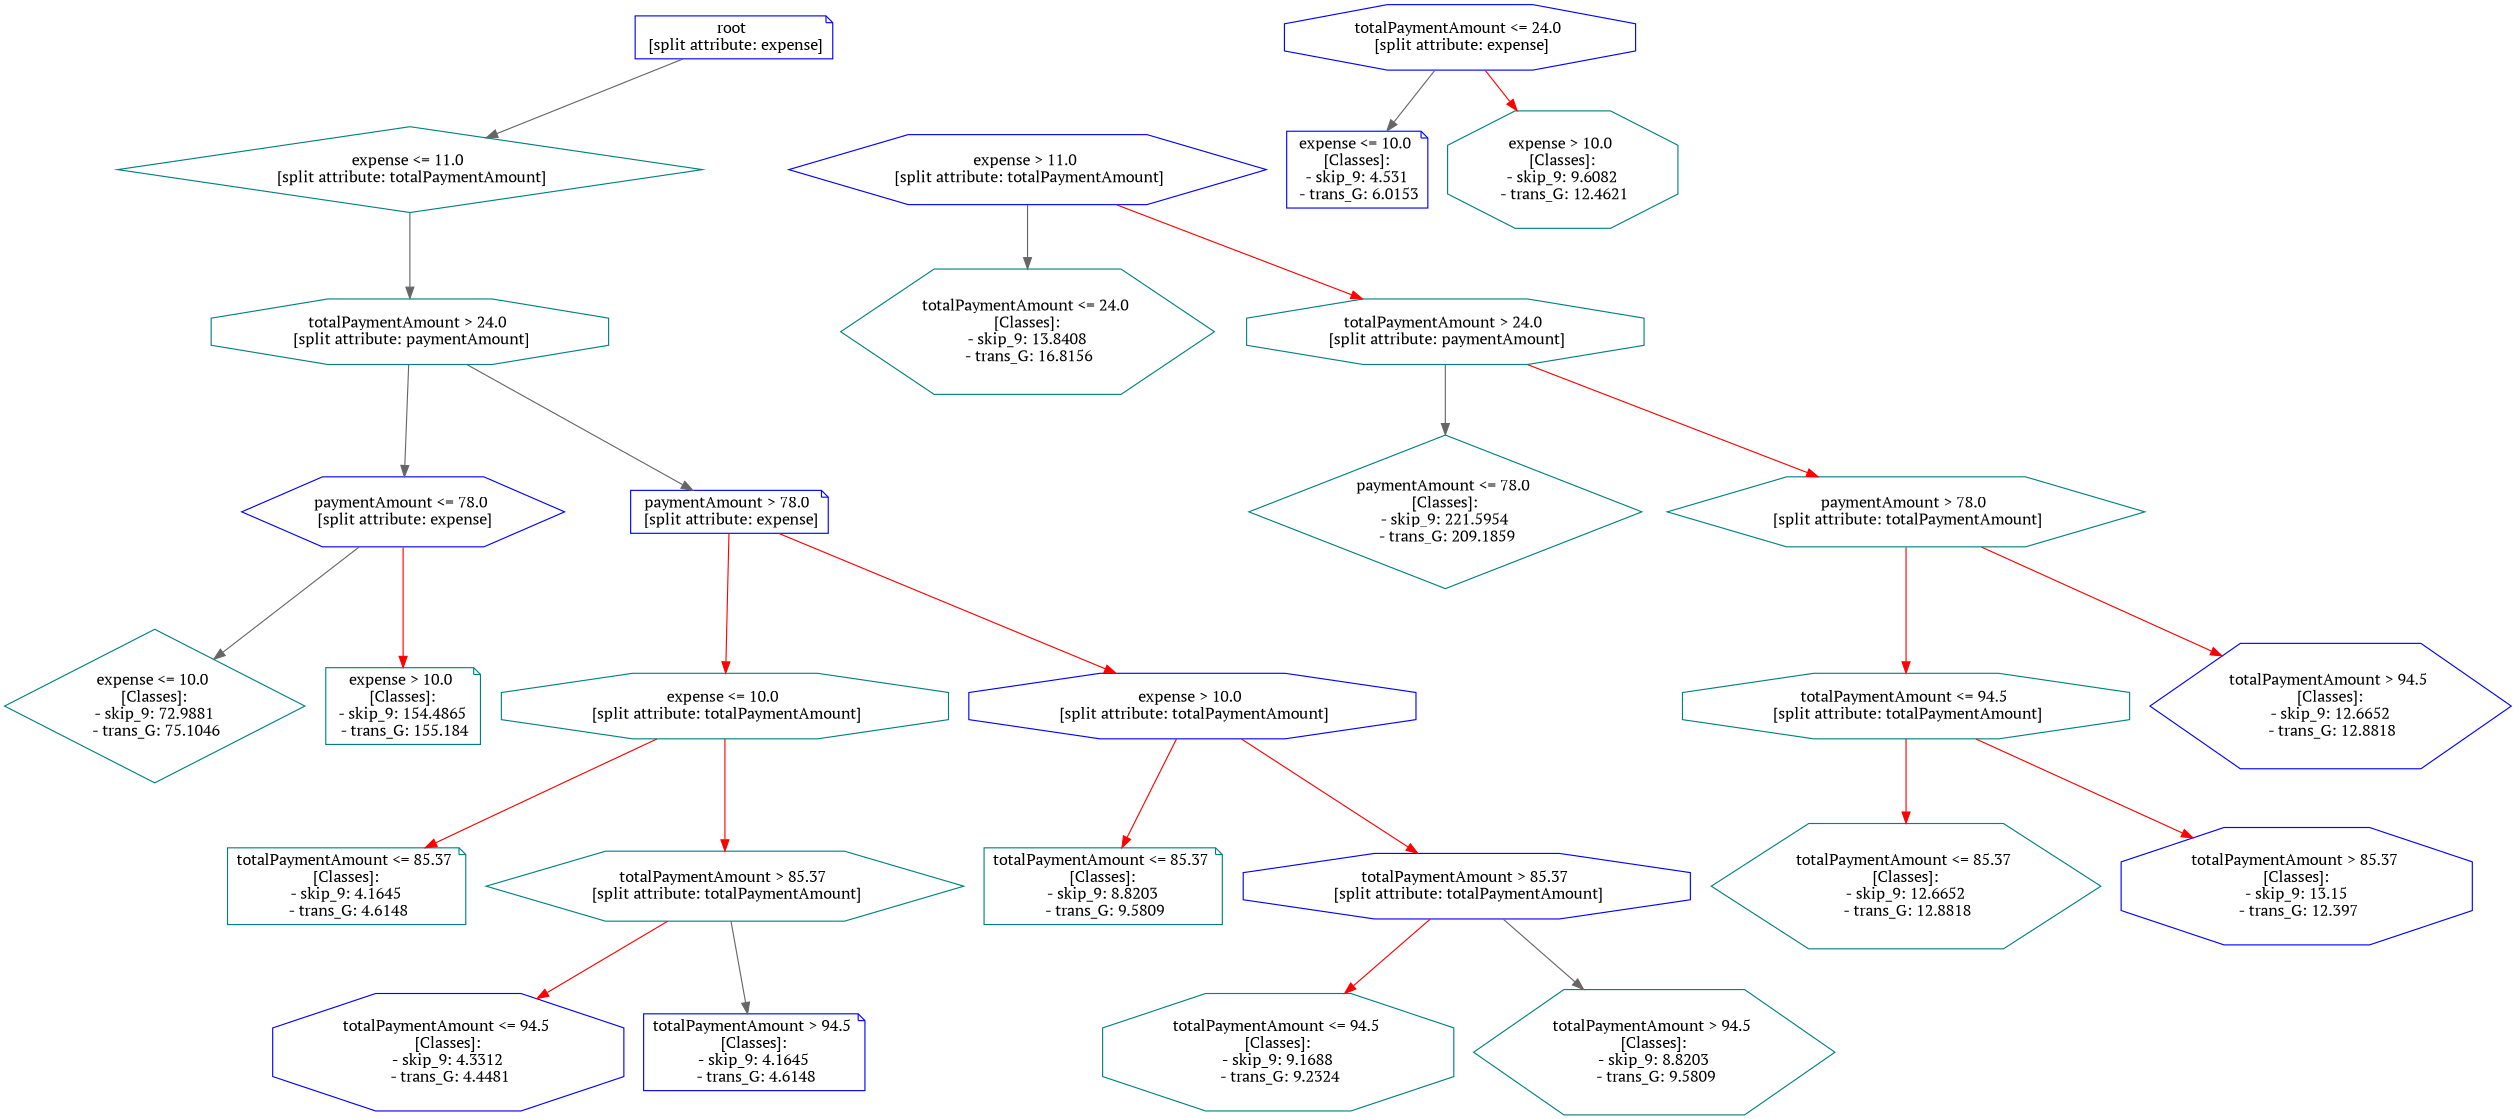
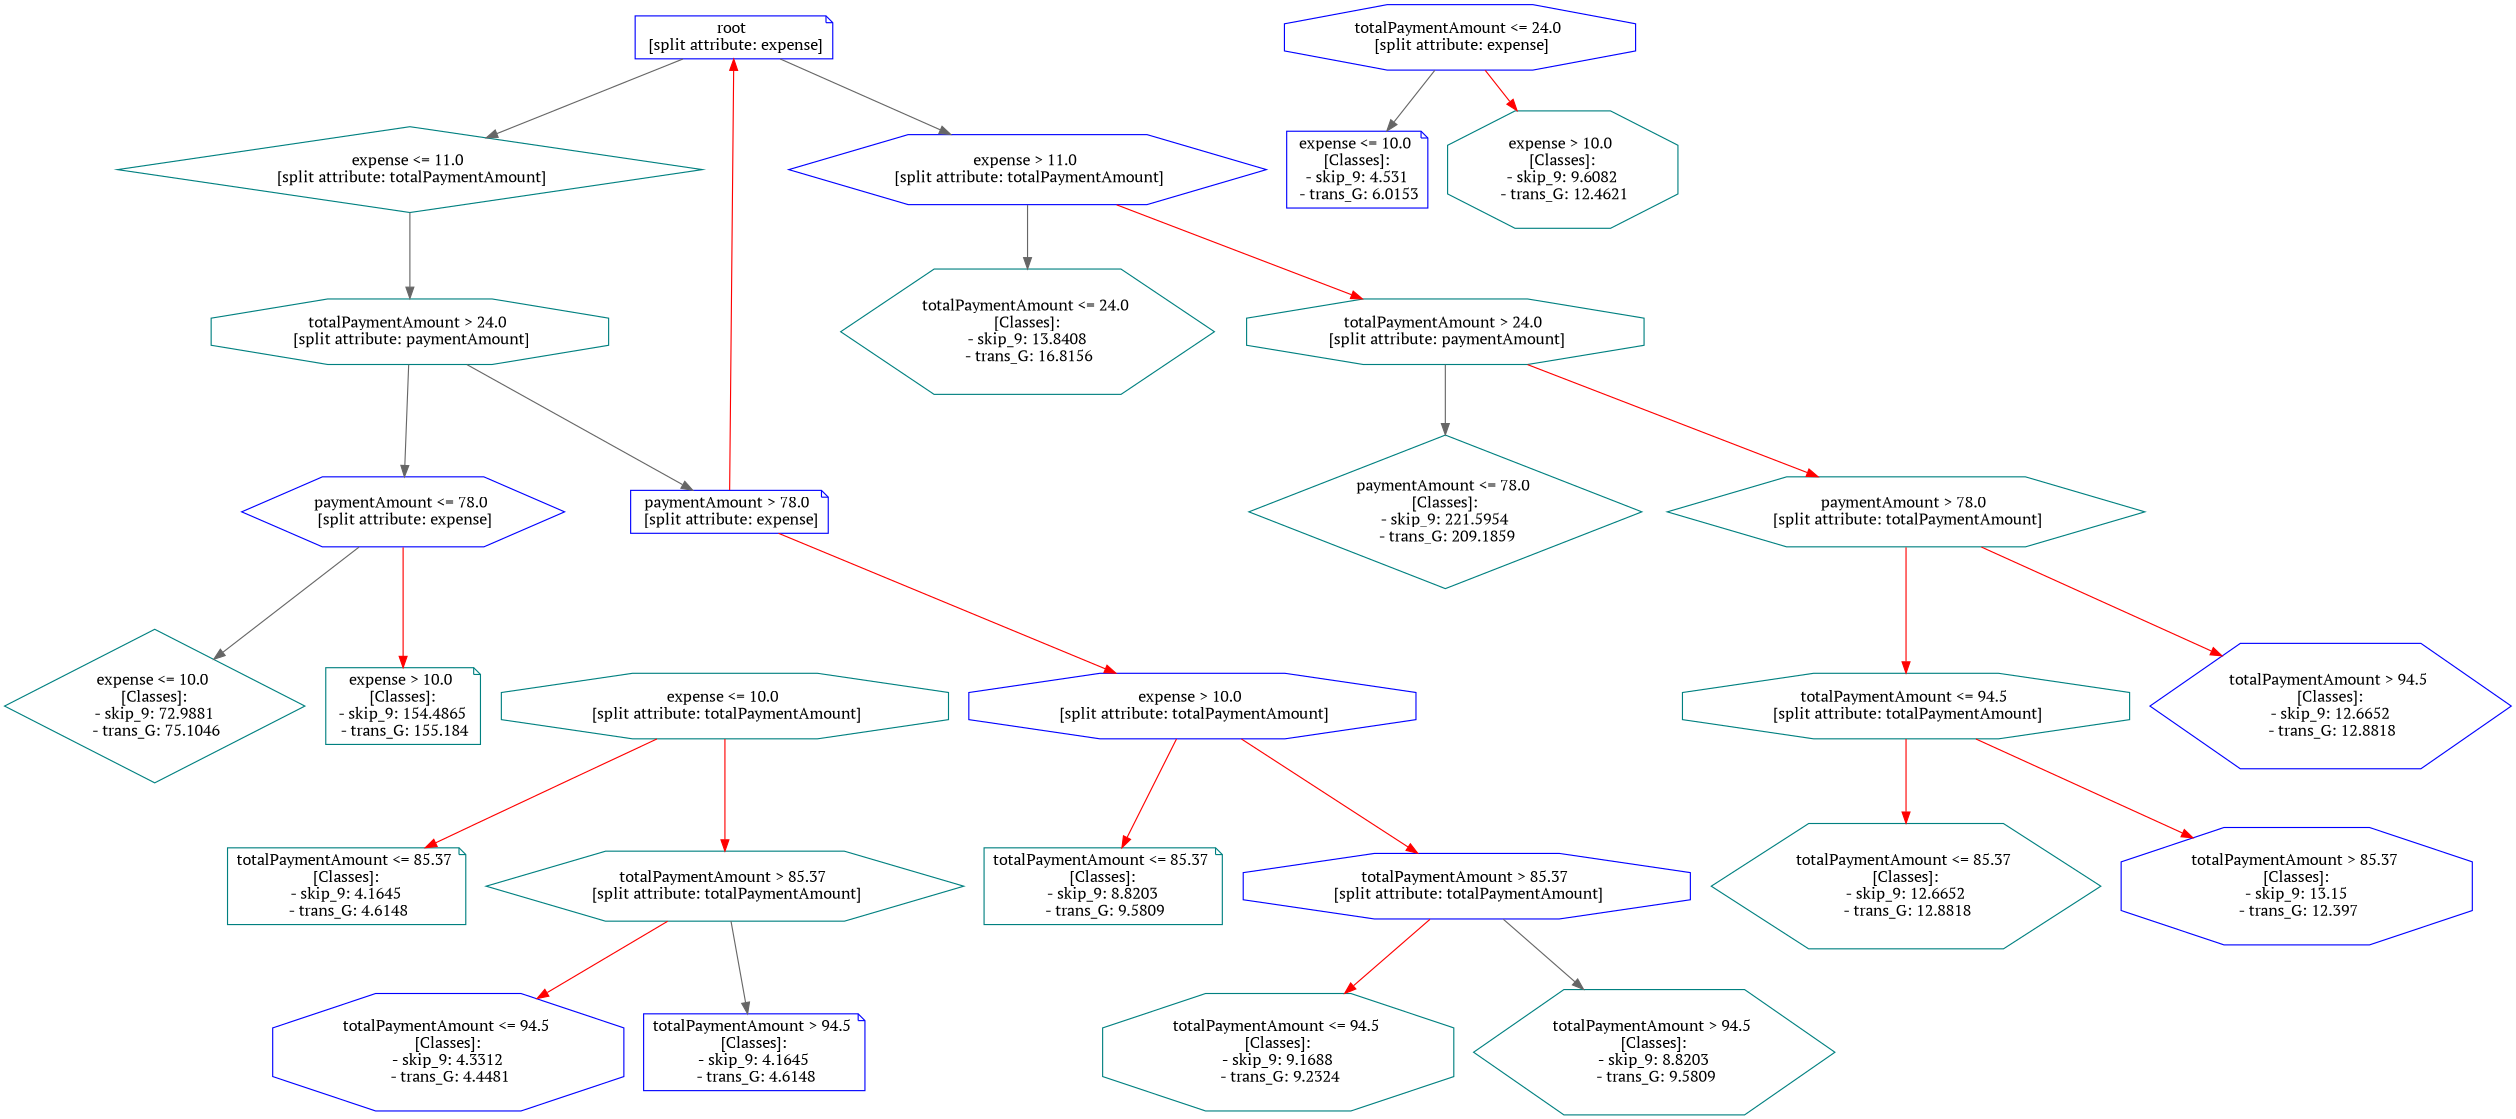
none -> (860, 94)
(727, 597) -> (732, 280)
